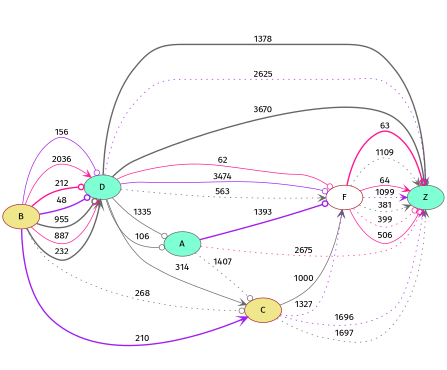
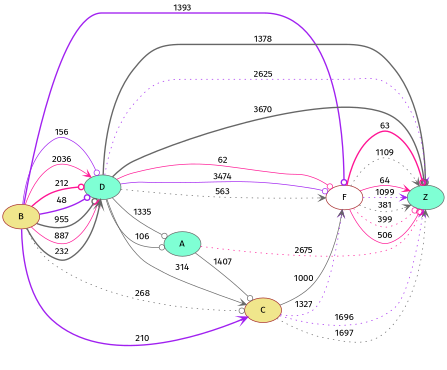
(261, 223) -> (177, 13)
(222, 274) -> (222, 274)
